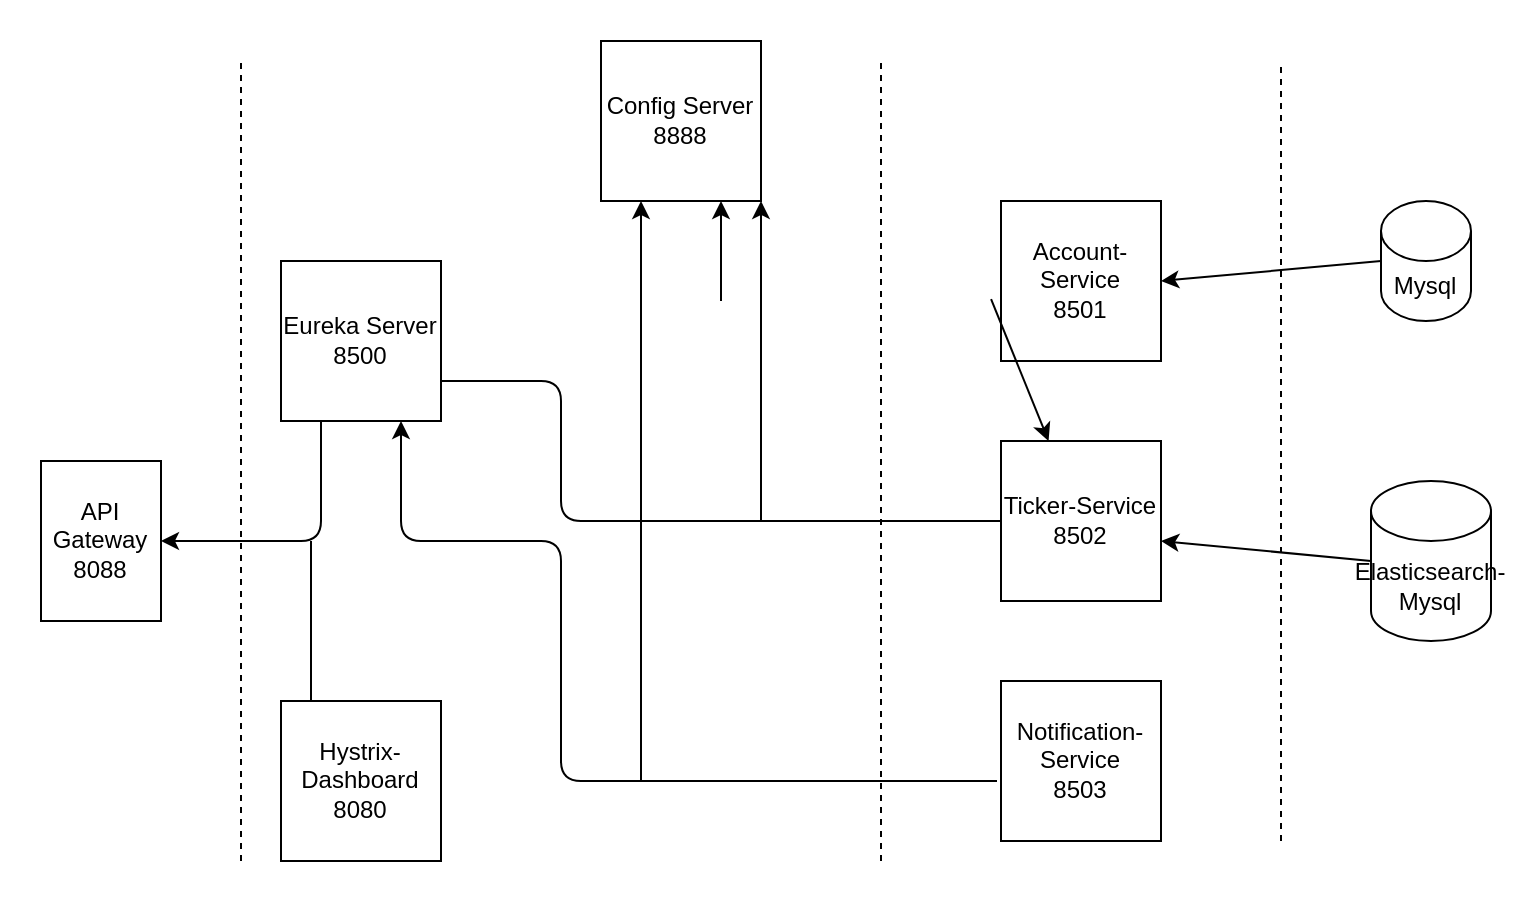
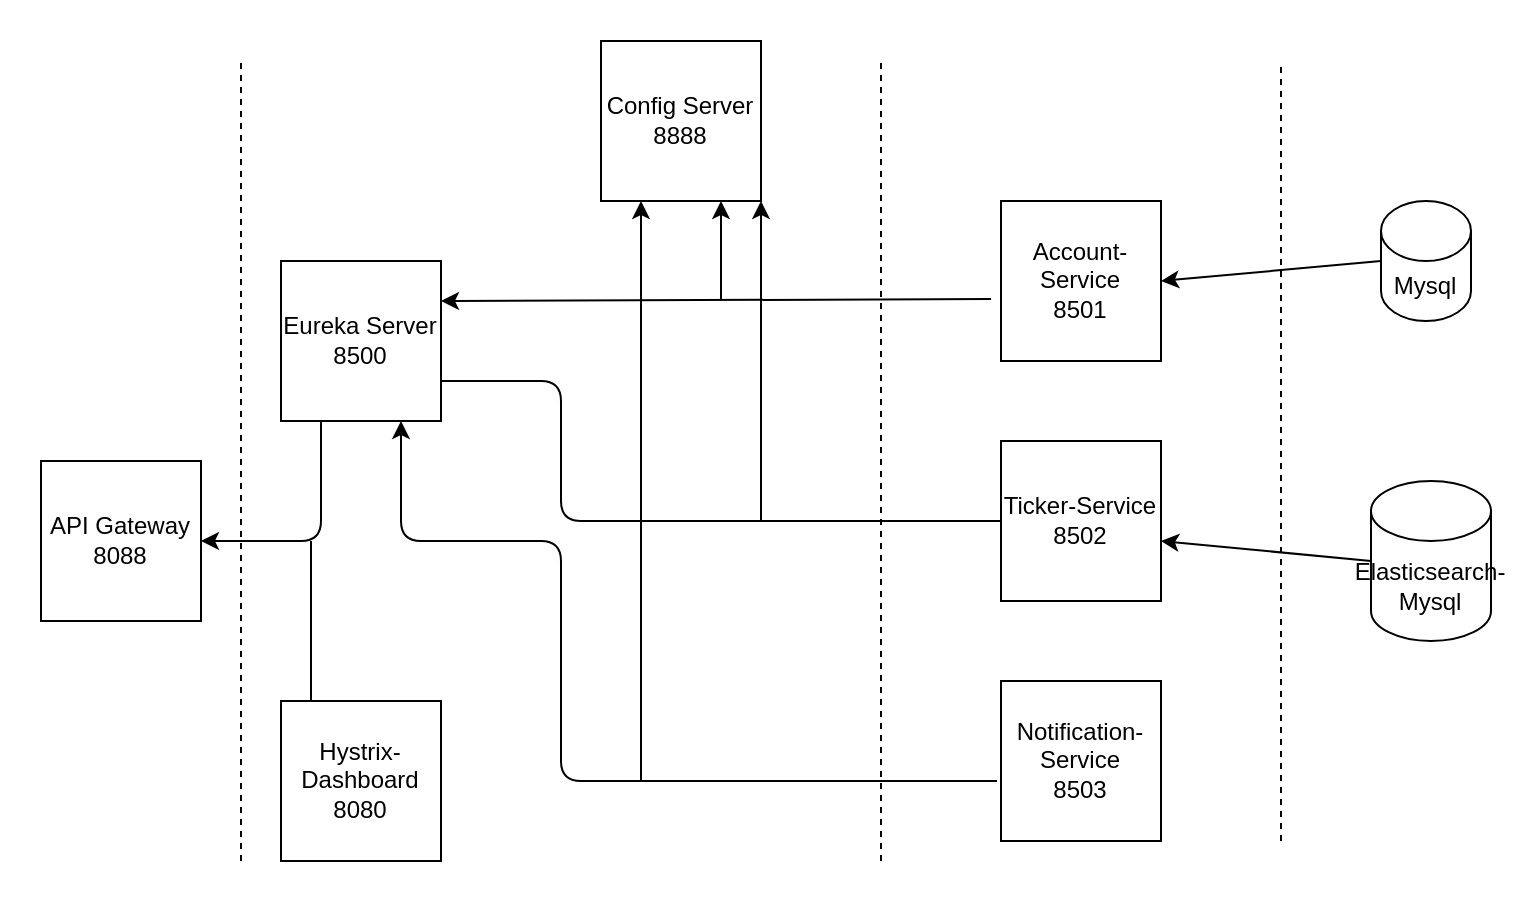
(1017, 364) -> (724, 300)
(101, 541) -> (121, 541)
